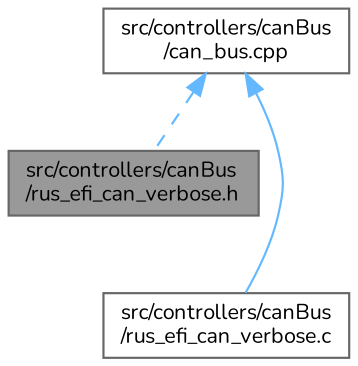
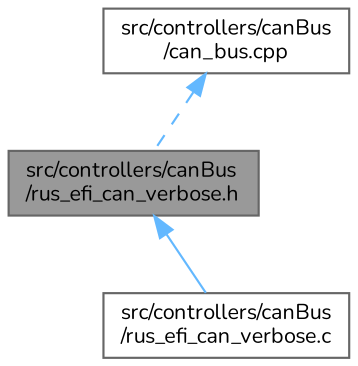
(282, 194) -> (186, 264)
